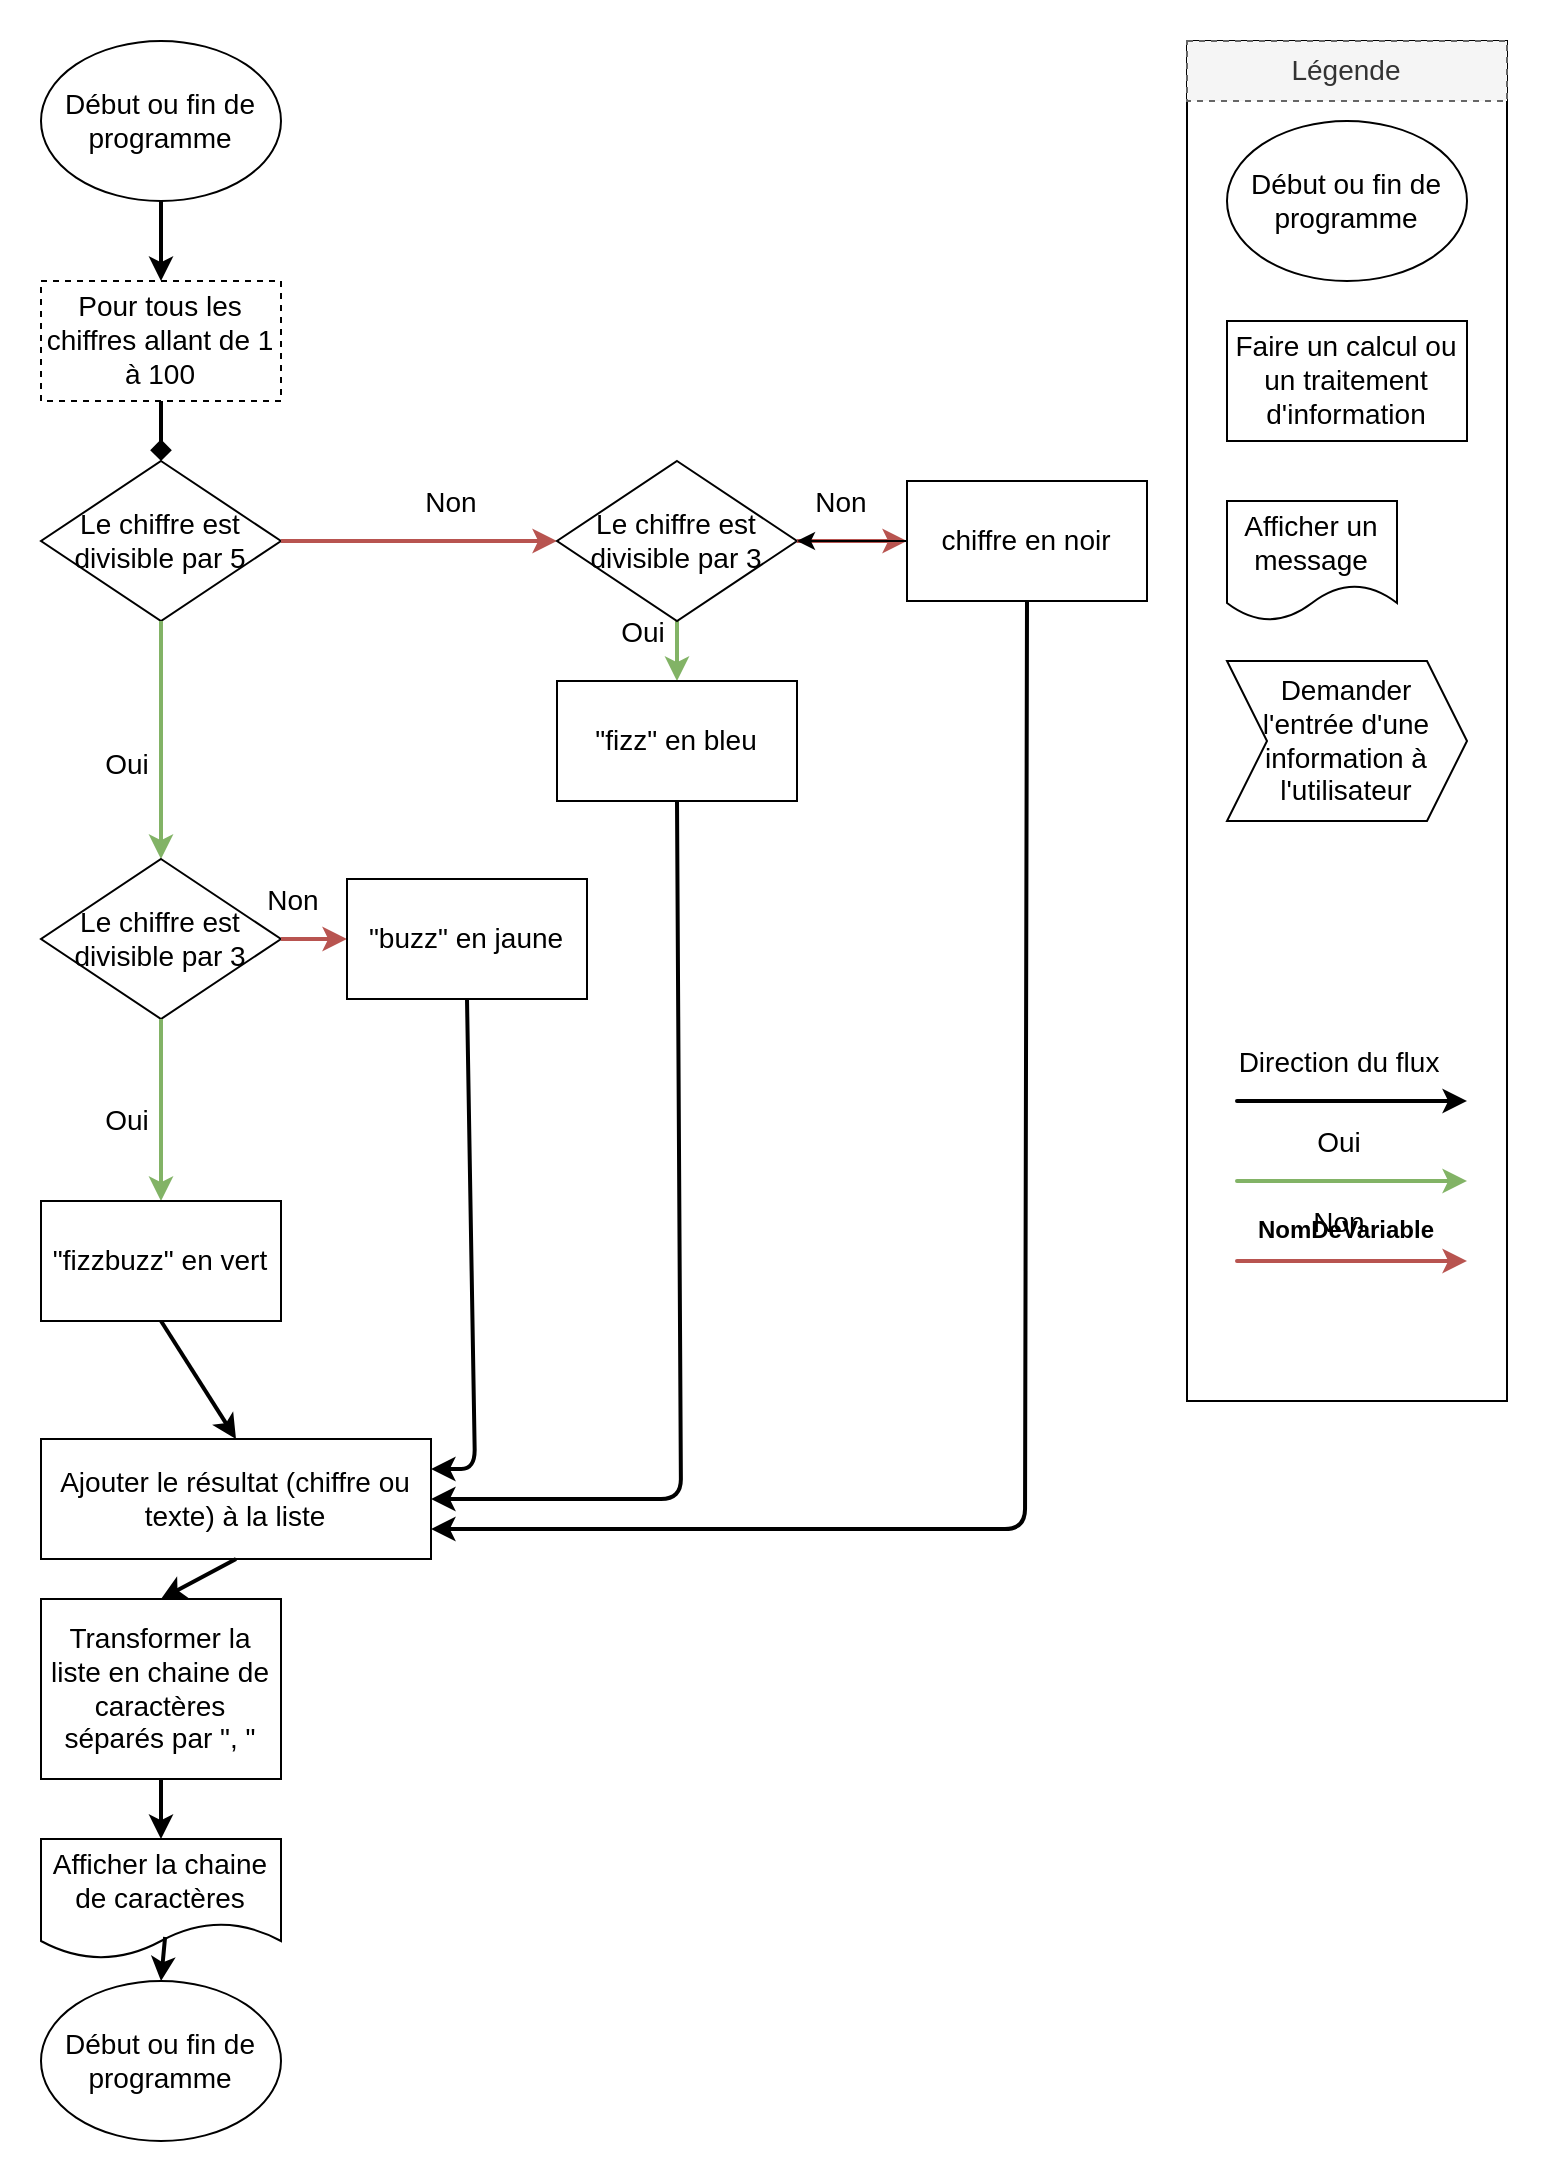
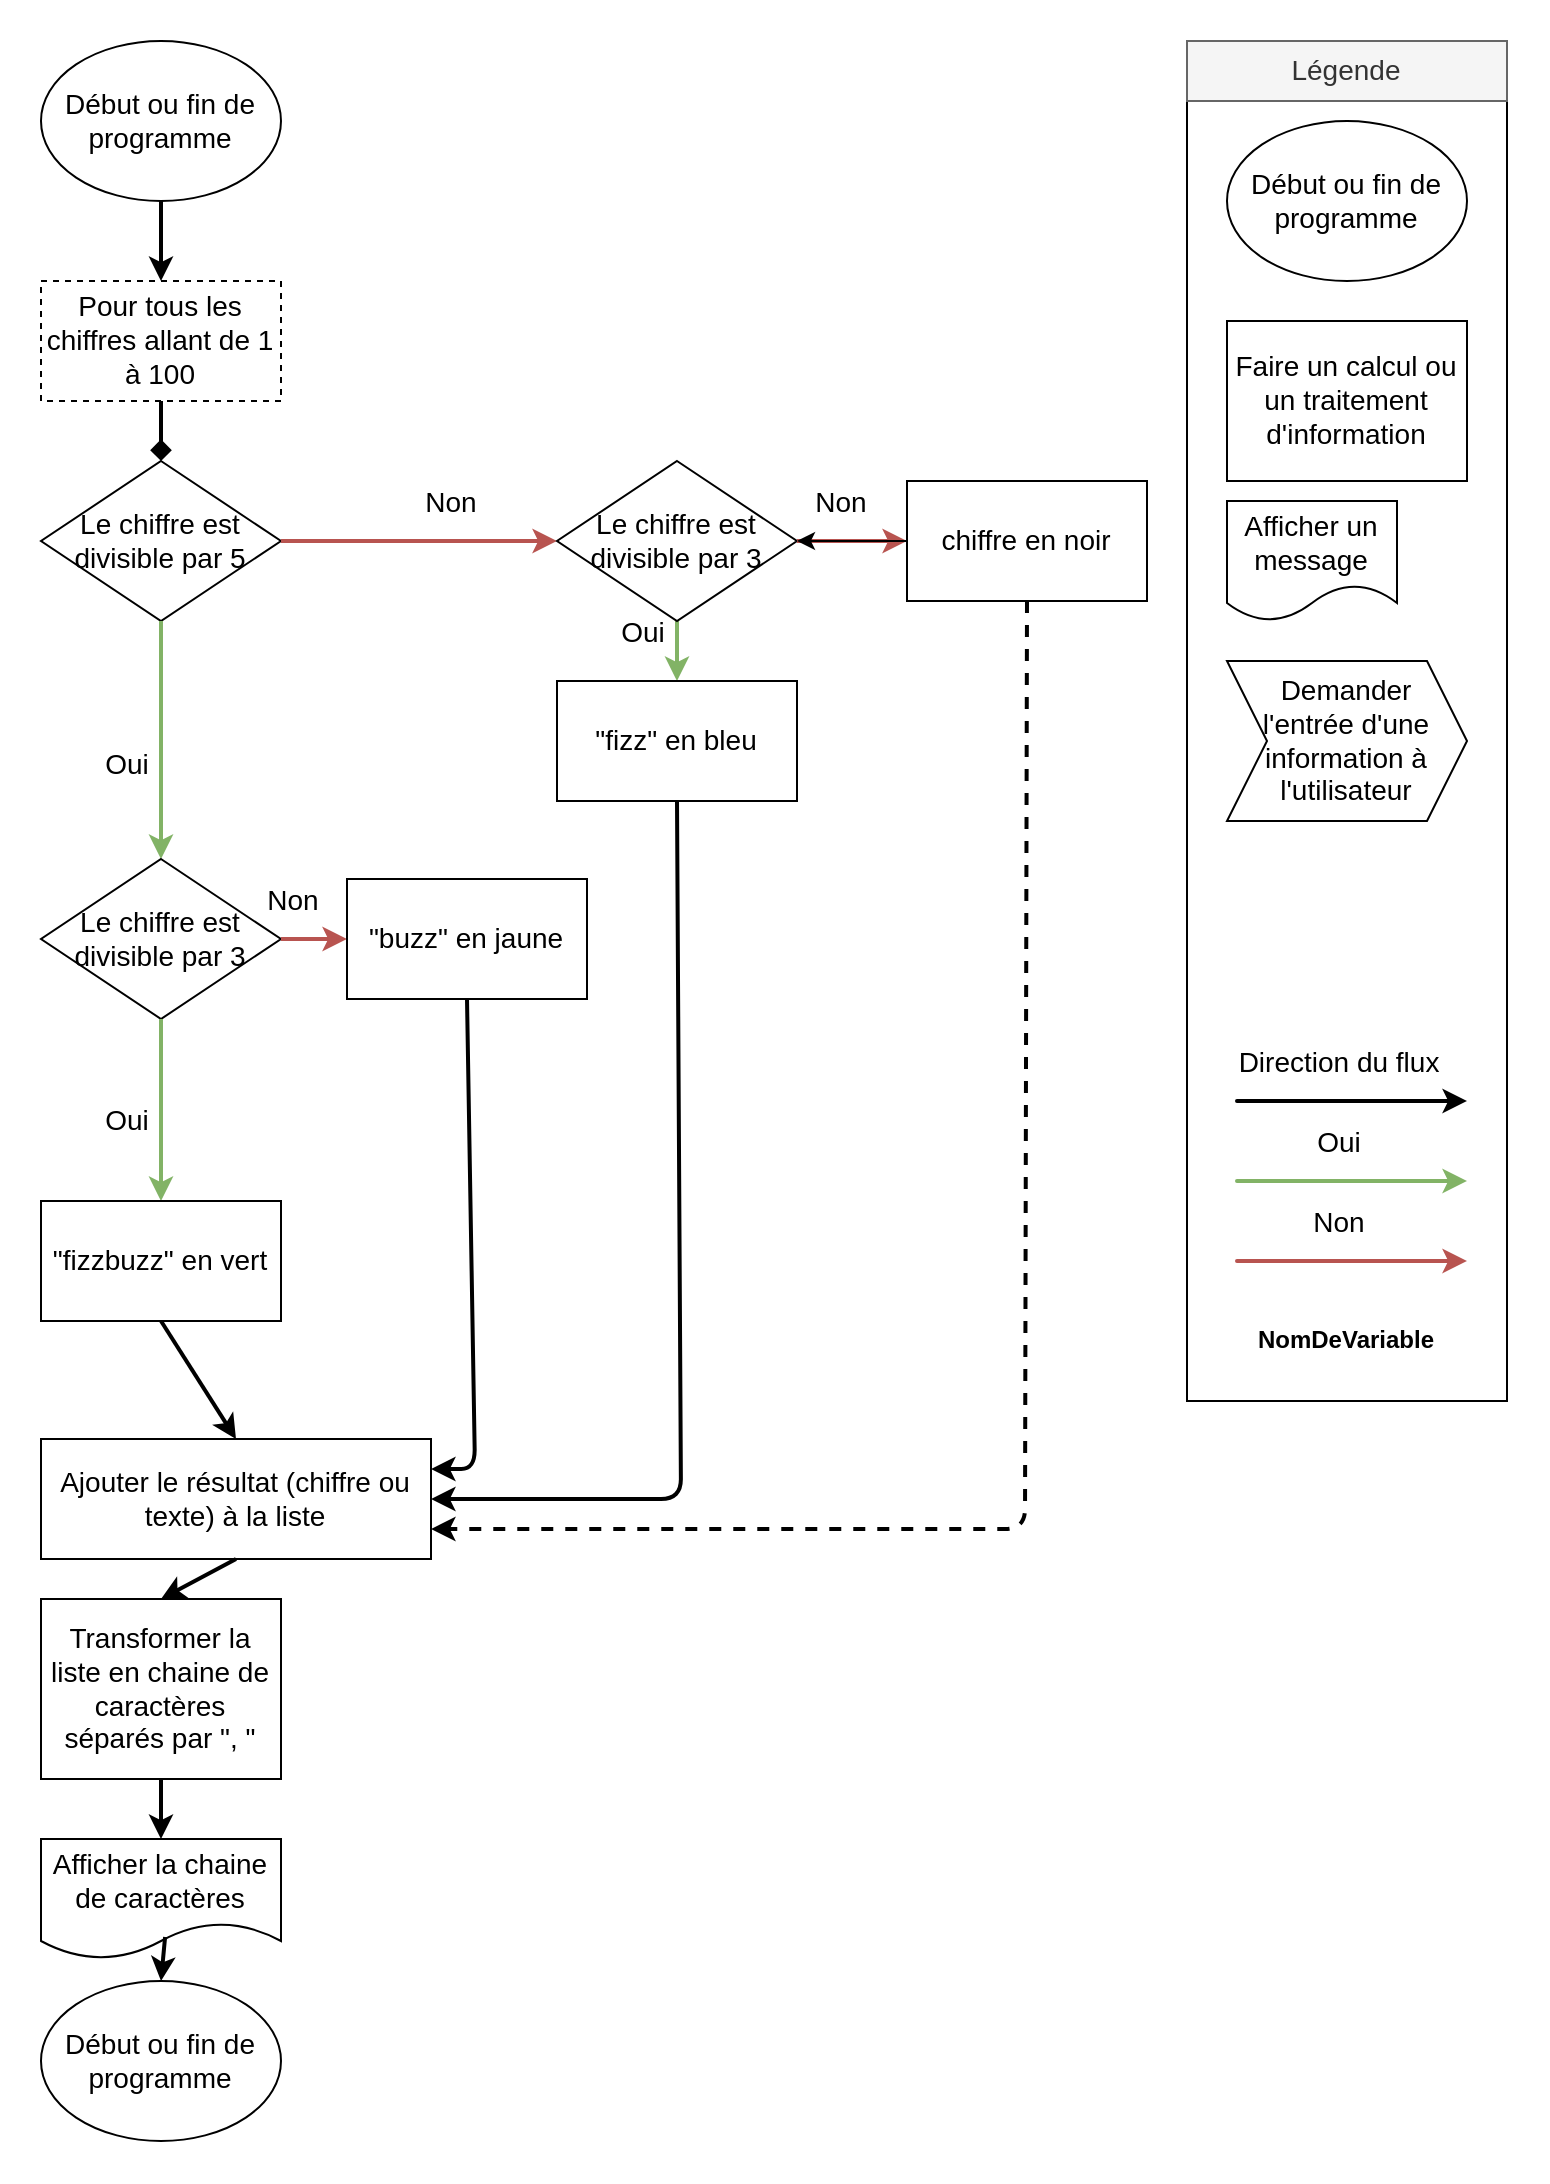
(1347, 71) -> (1347, 71)
(1347, 381) -> (1347, 401)
(1347, 1231) -> (1347, 1341)
(1025, 1514) -> (1025, 1514)
